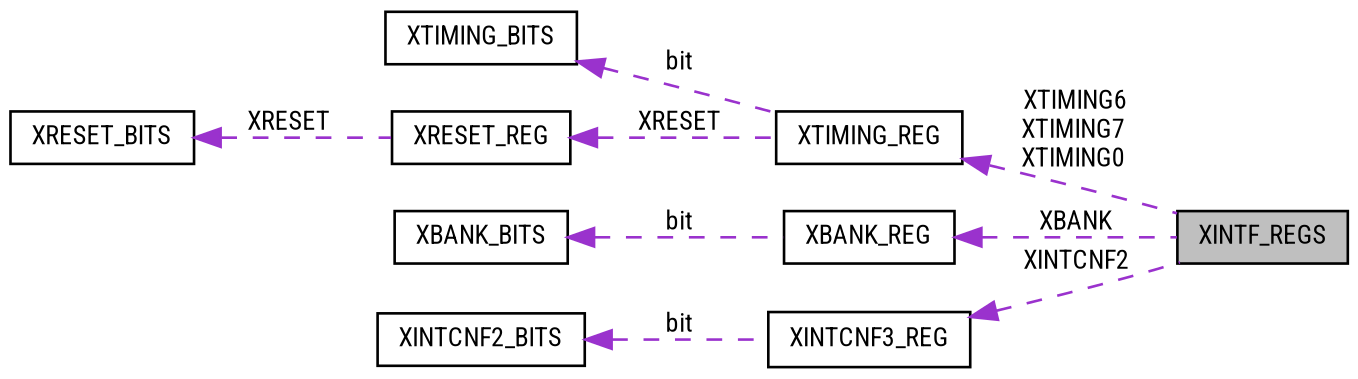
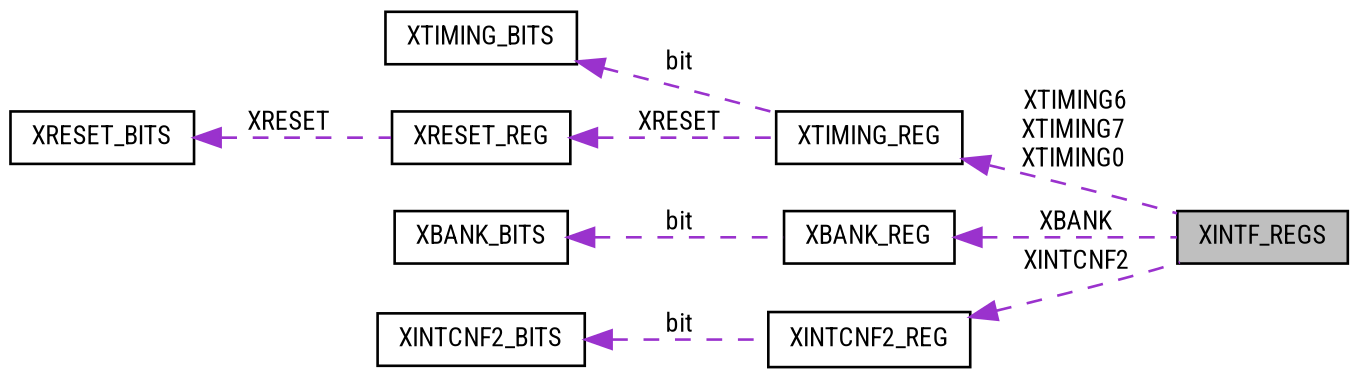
(869, 340) -> (869, 340)
